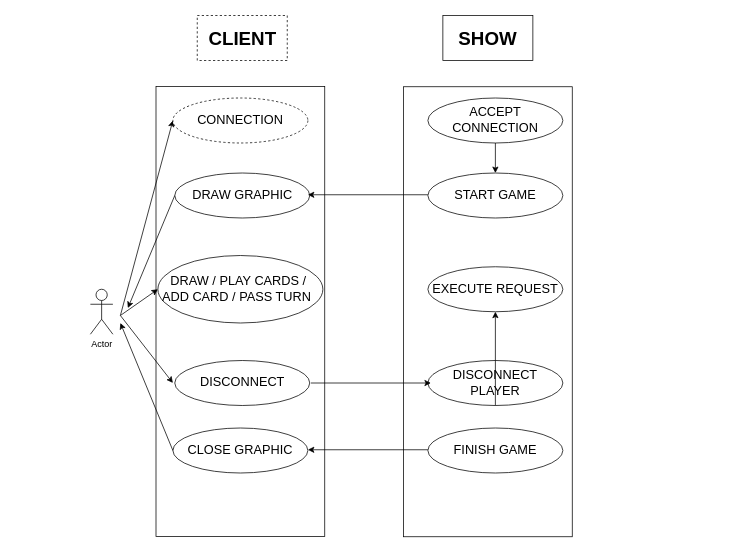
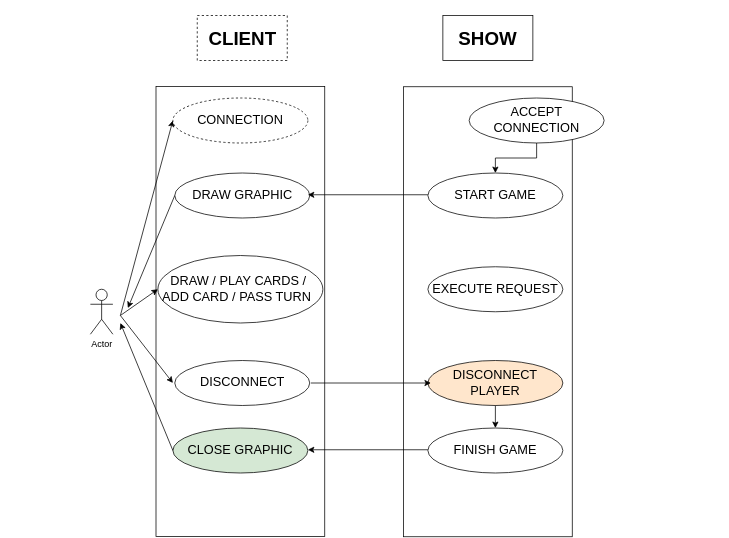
(495, 120) -> (537, 120)
(495, 361) -> (495, 414)
(495, 383) -> (495, 383)
(240, 450) -> (240, 450)
